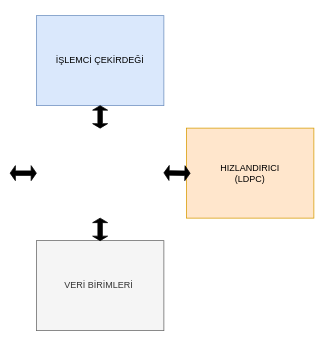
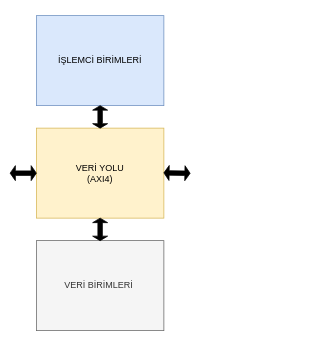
(100, 60) -> (100, 60)
none -> (100, 173)
(250, 173) -> none
